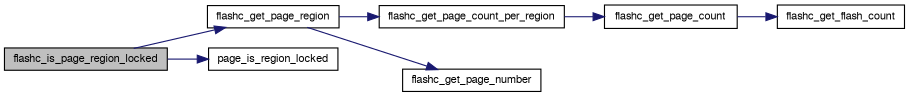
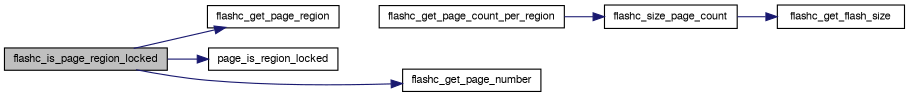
(353, 17) -> none
(671, 17) -> (671, 17)
(841, 17) -> (841, 17)
(367, 47) -> (263, 84)
